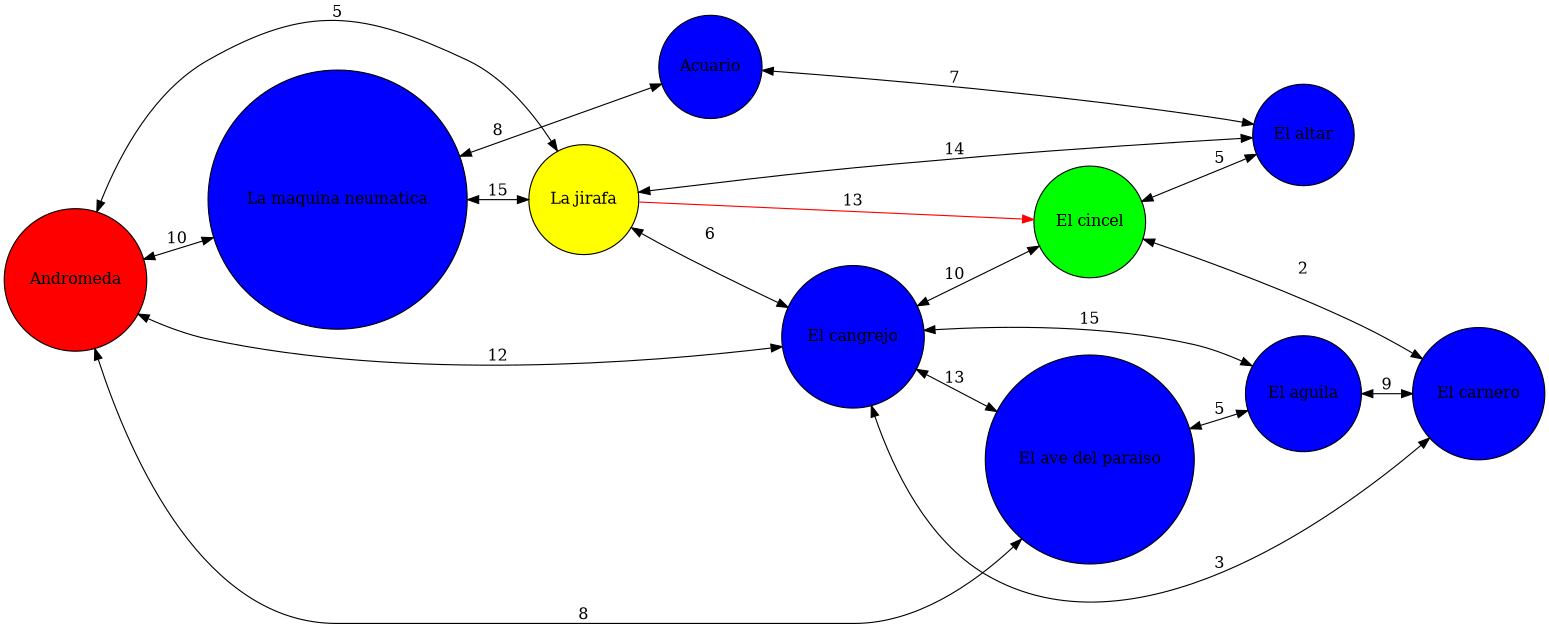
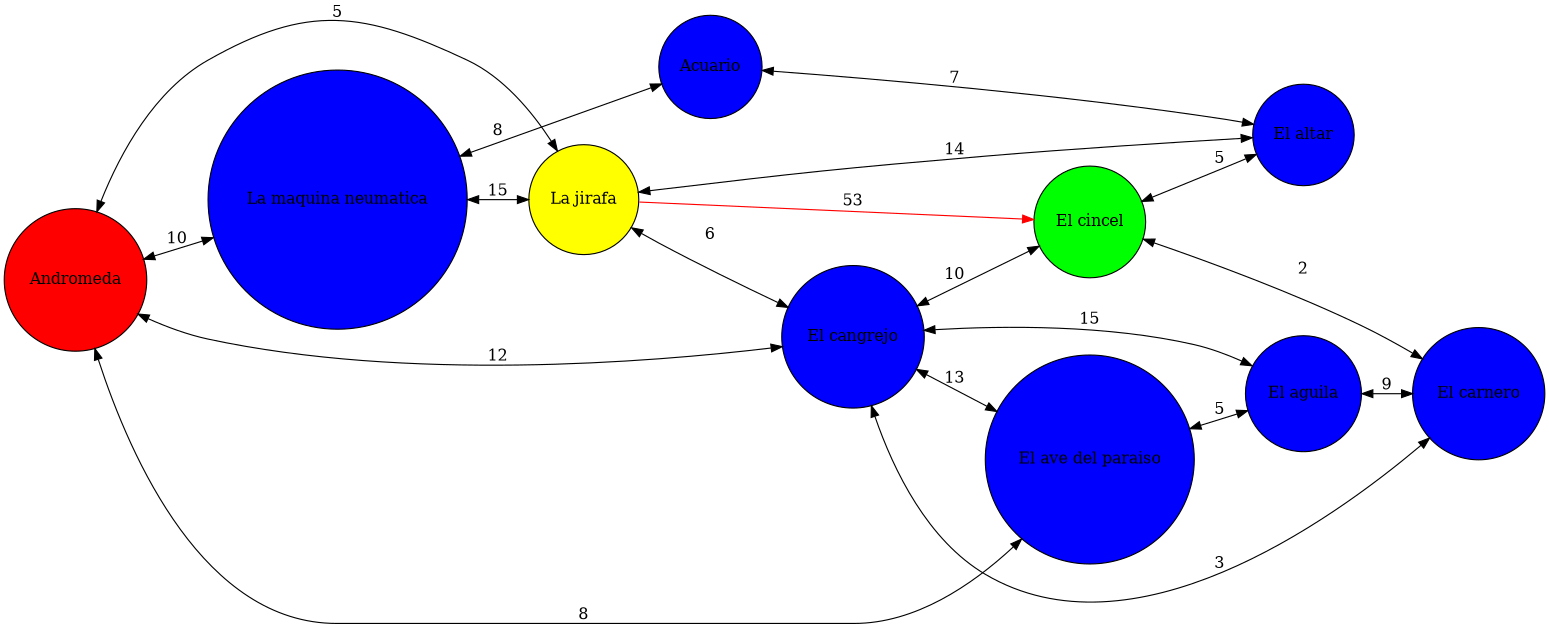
(853, 201) -> (853, 201)
